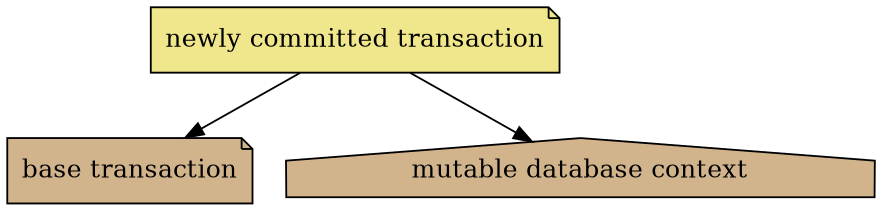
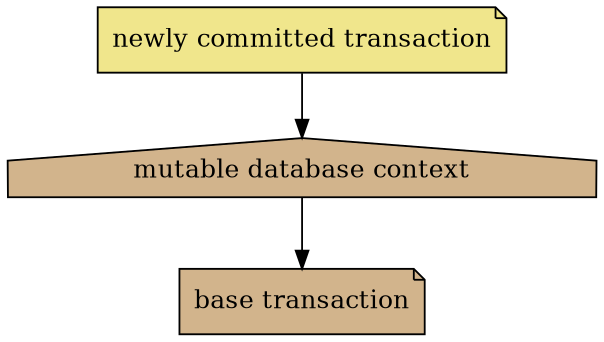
(251, 101) -> (302, 224)
